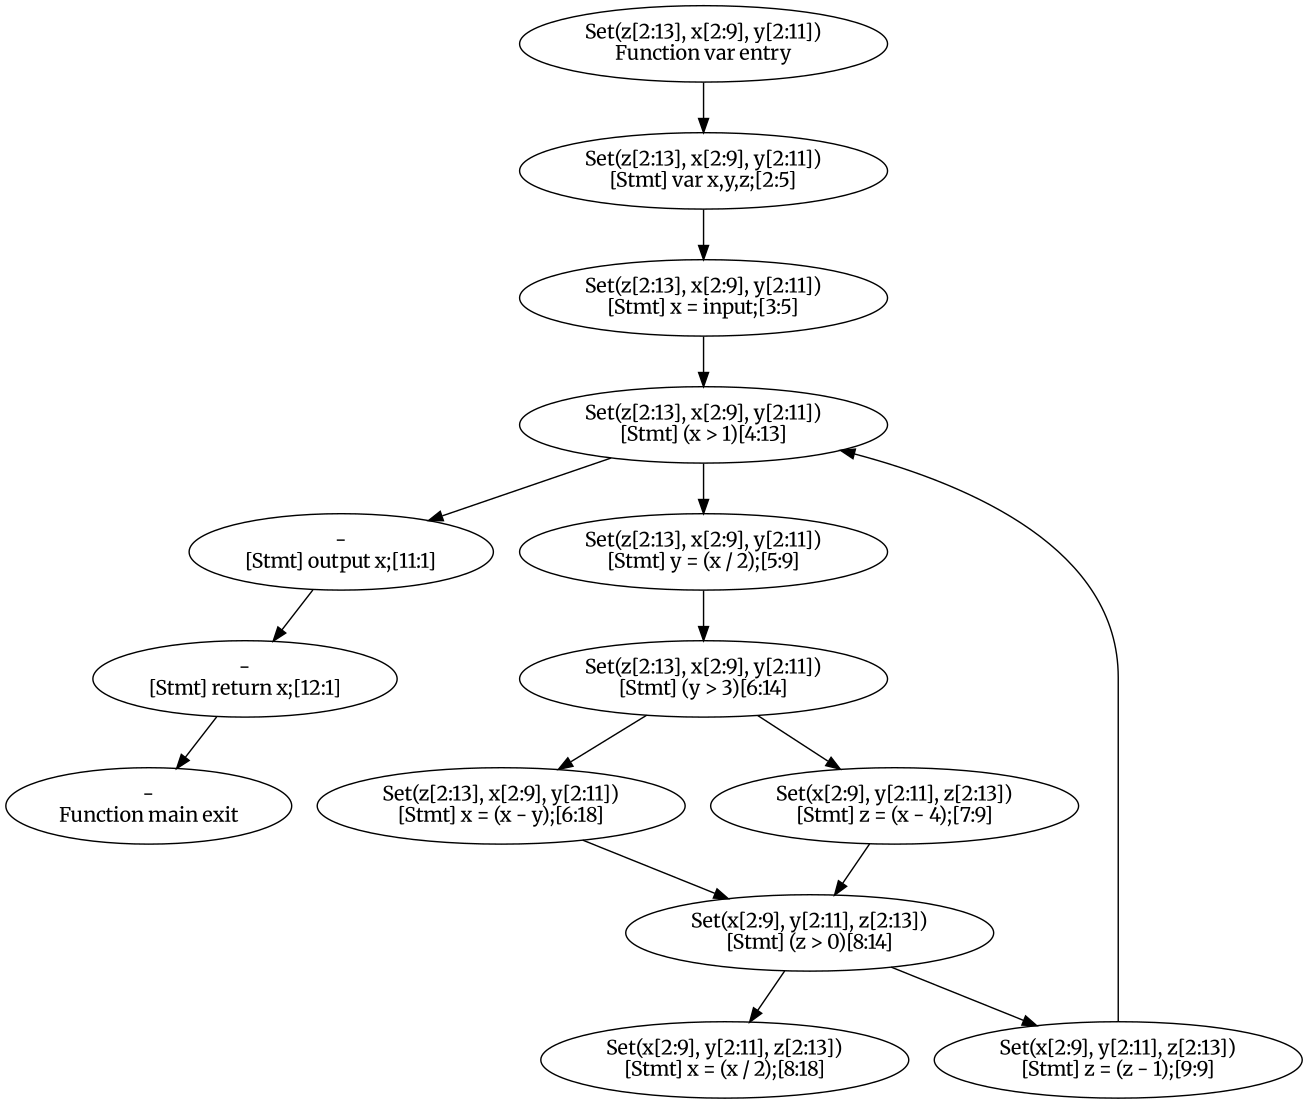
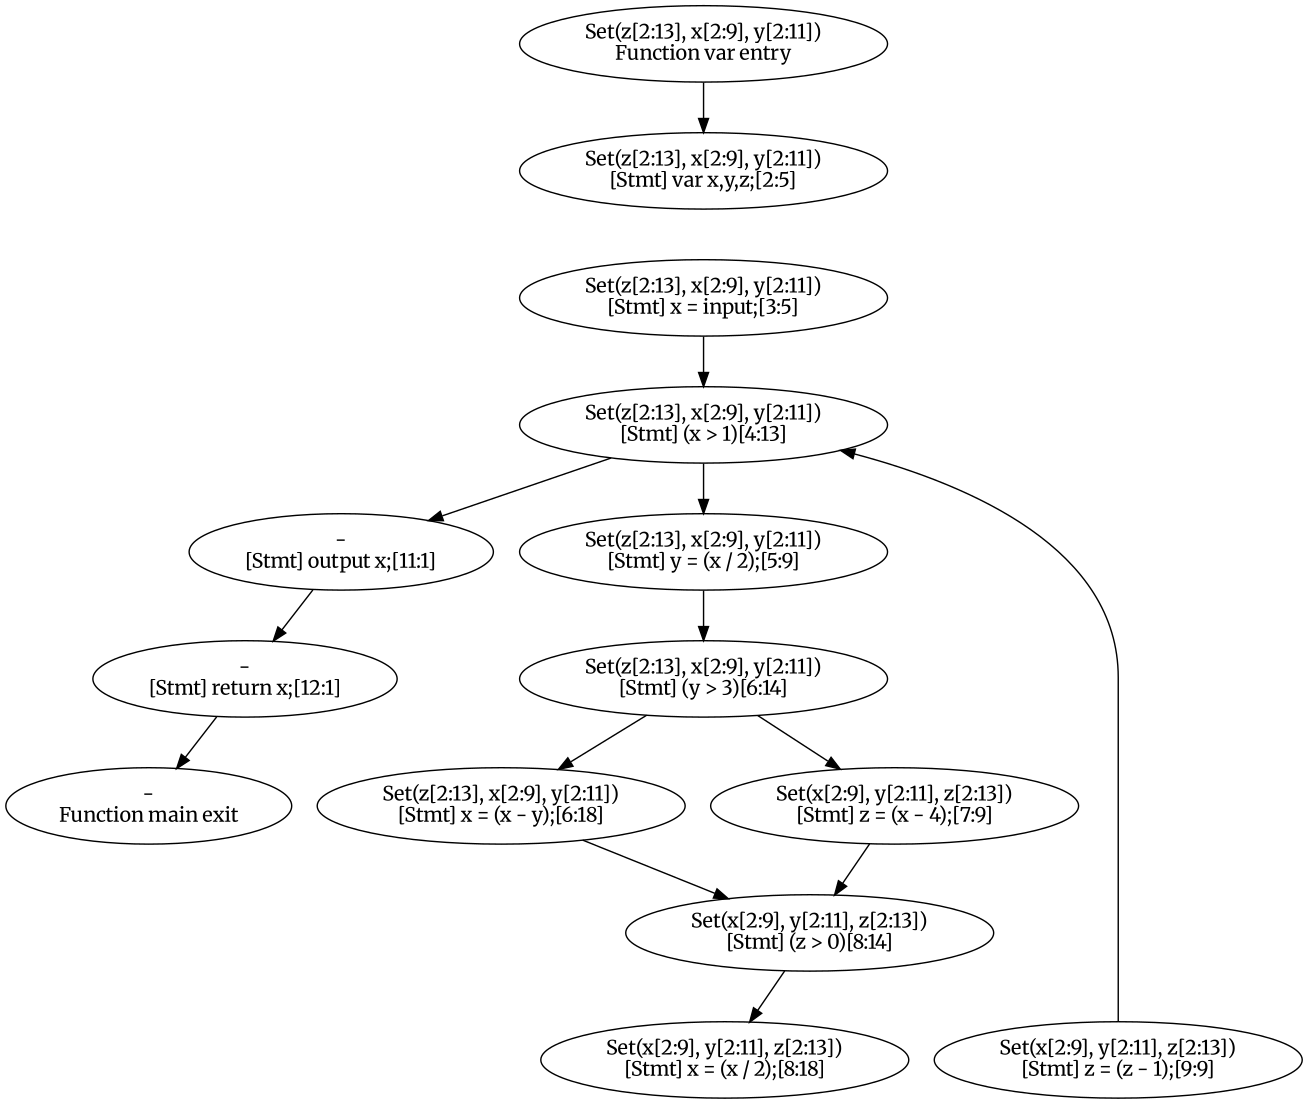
(704, 227) -> none
(957, 994) -> none
